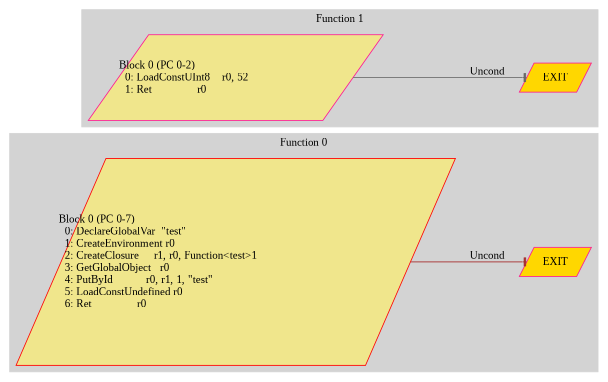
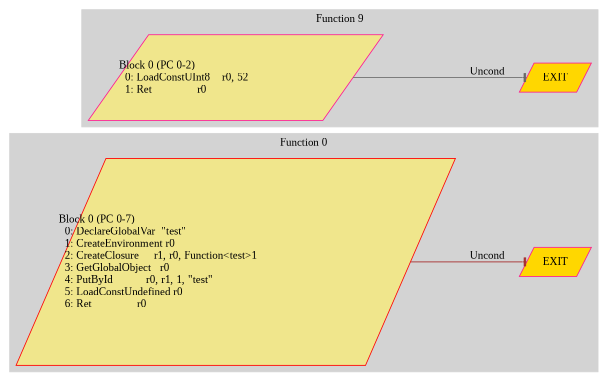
(340, 19) -> (340, 19)
